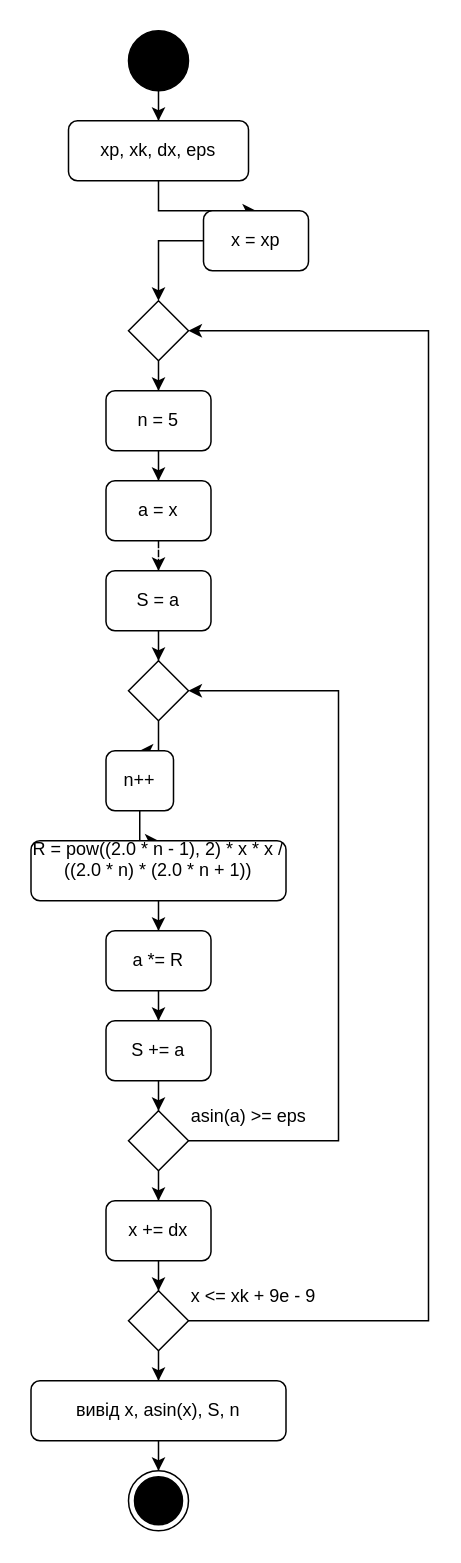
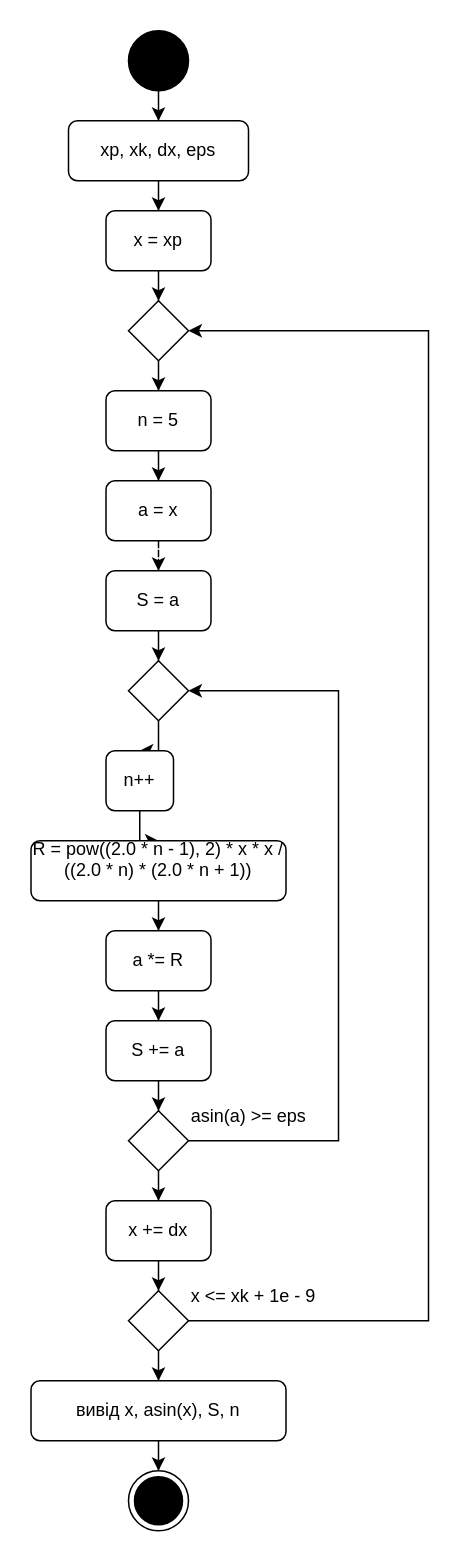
(256, 241) -> (158, 241)
(257, 1308) -> (257, 1308)
